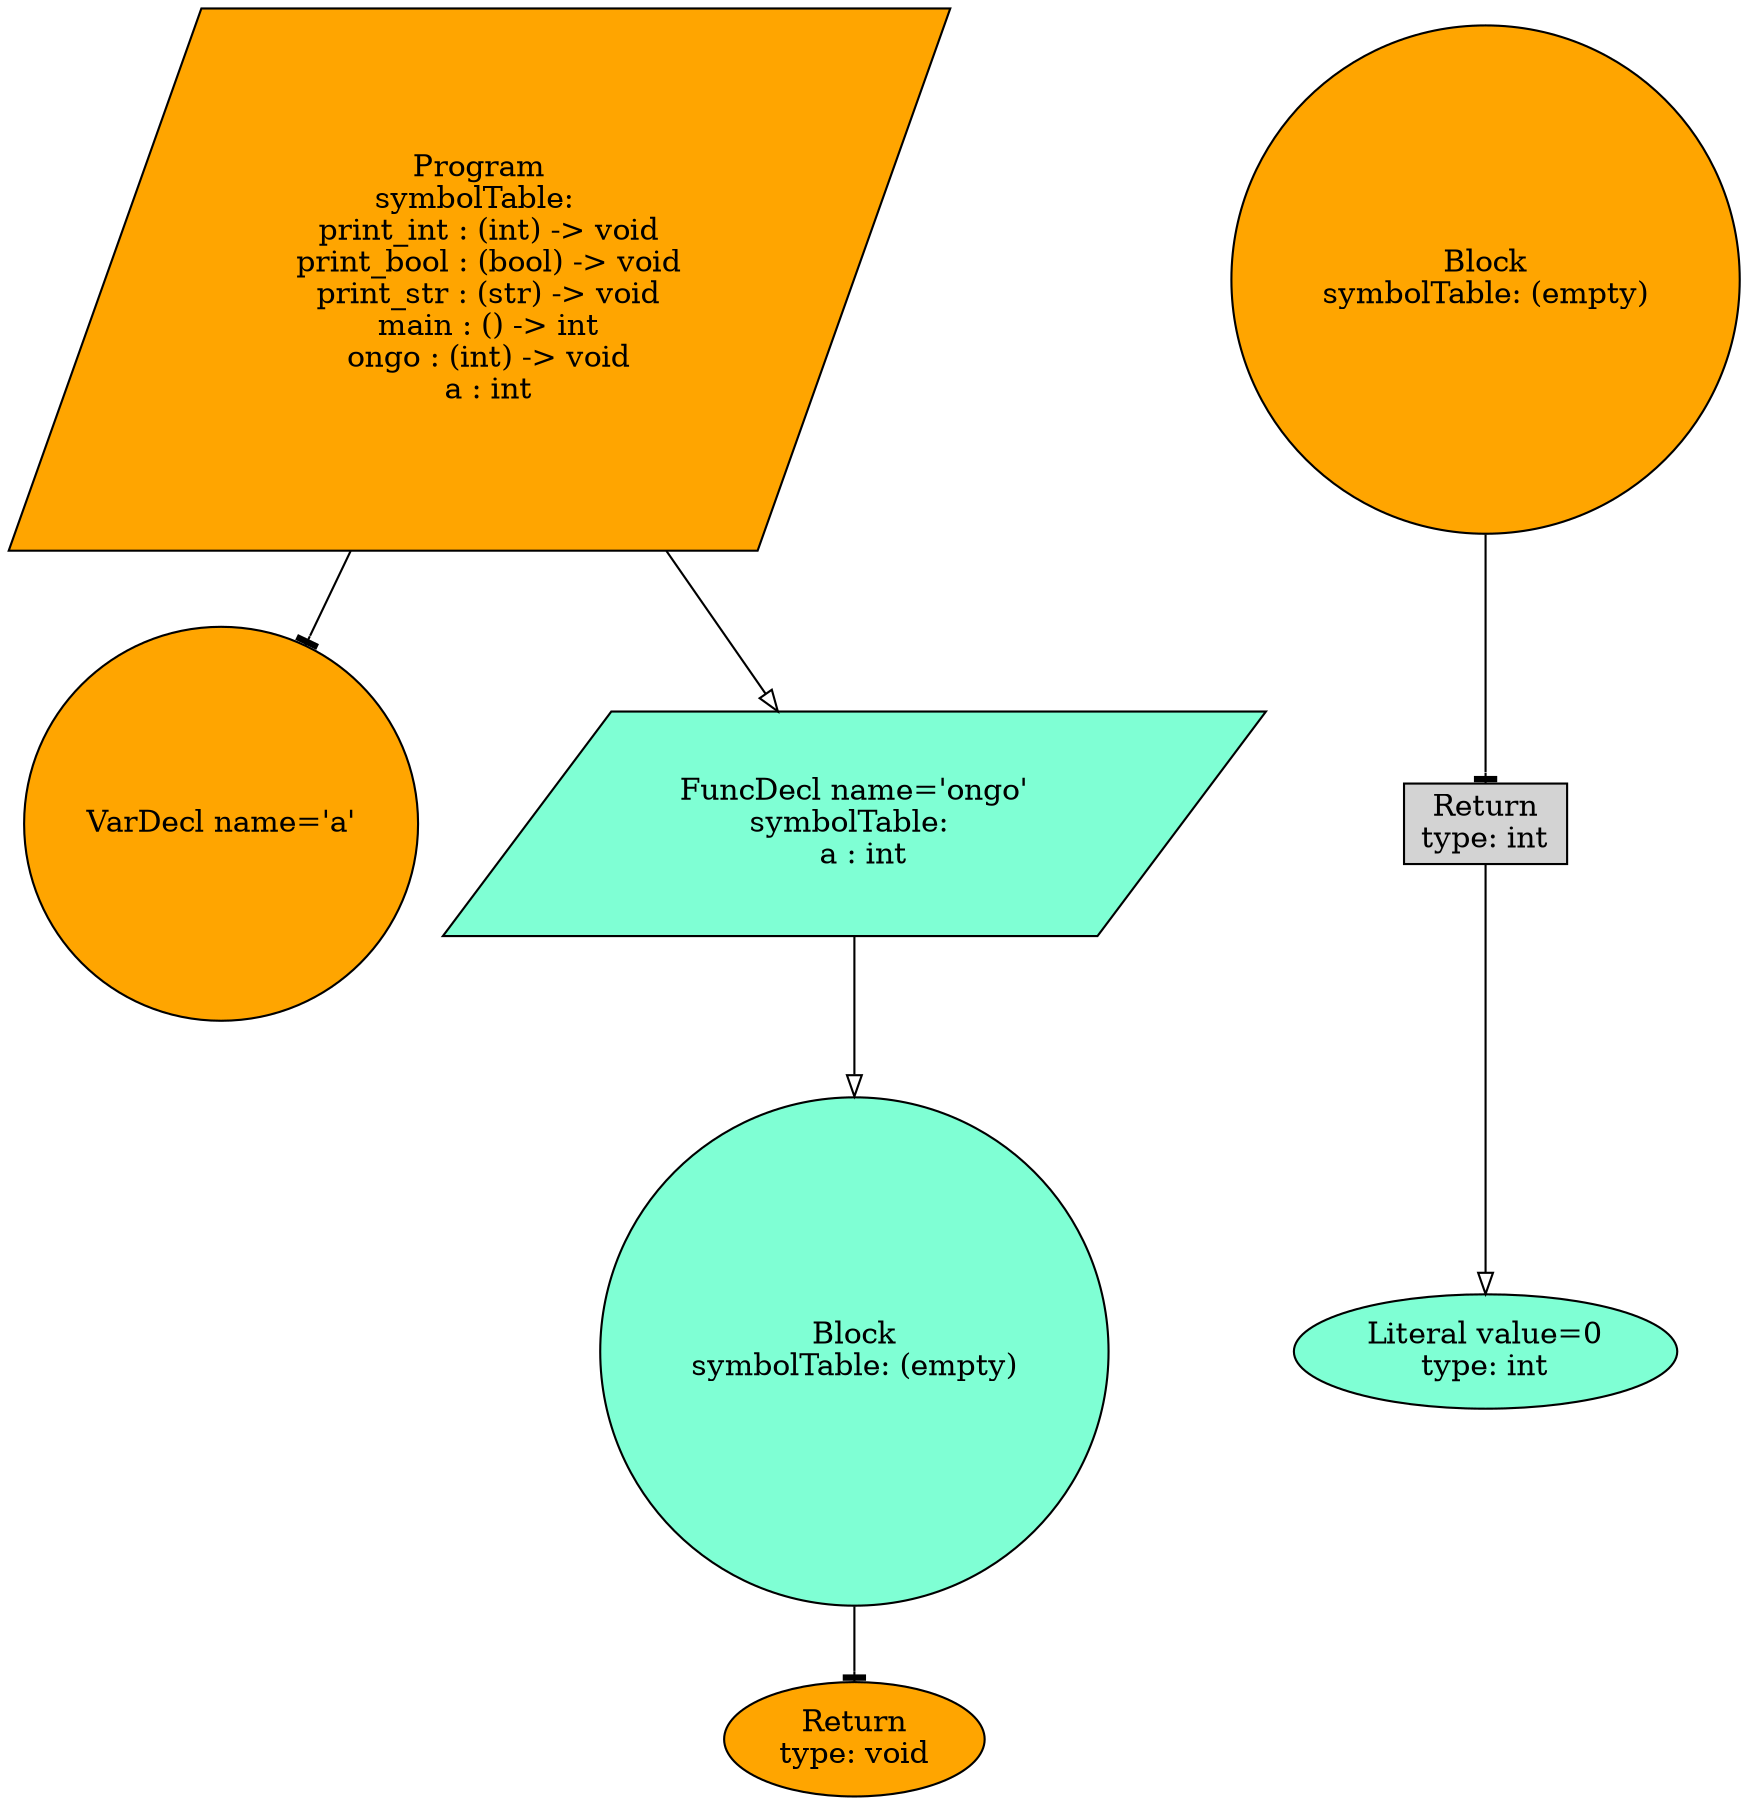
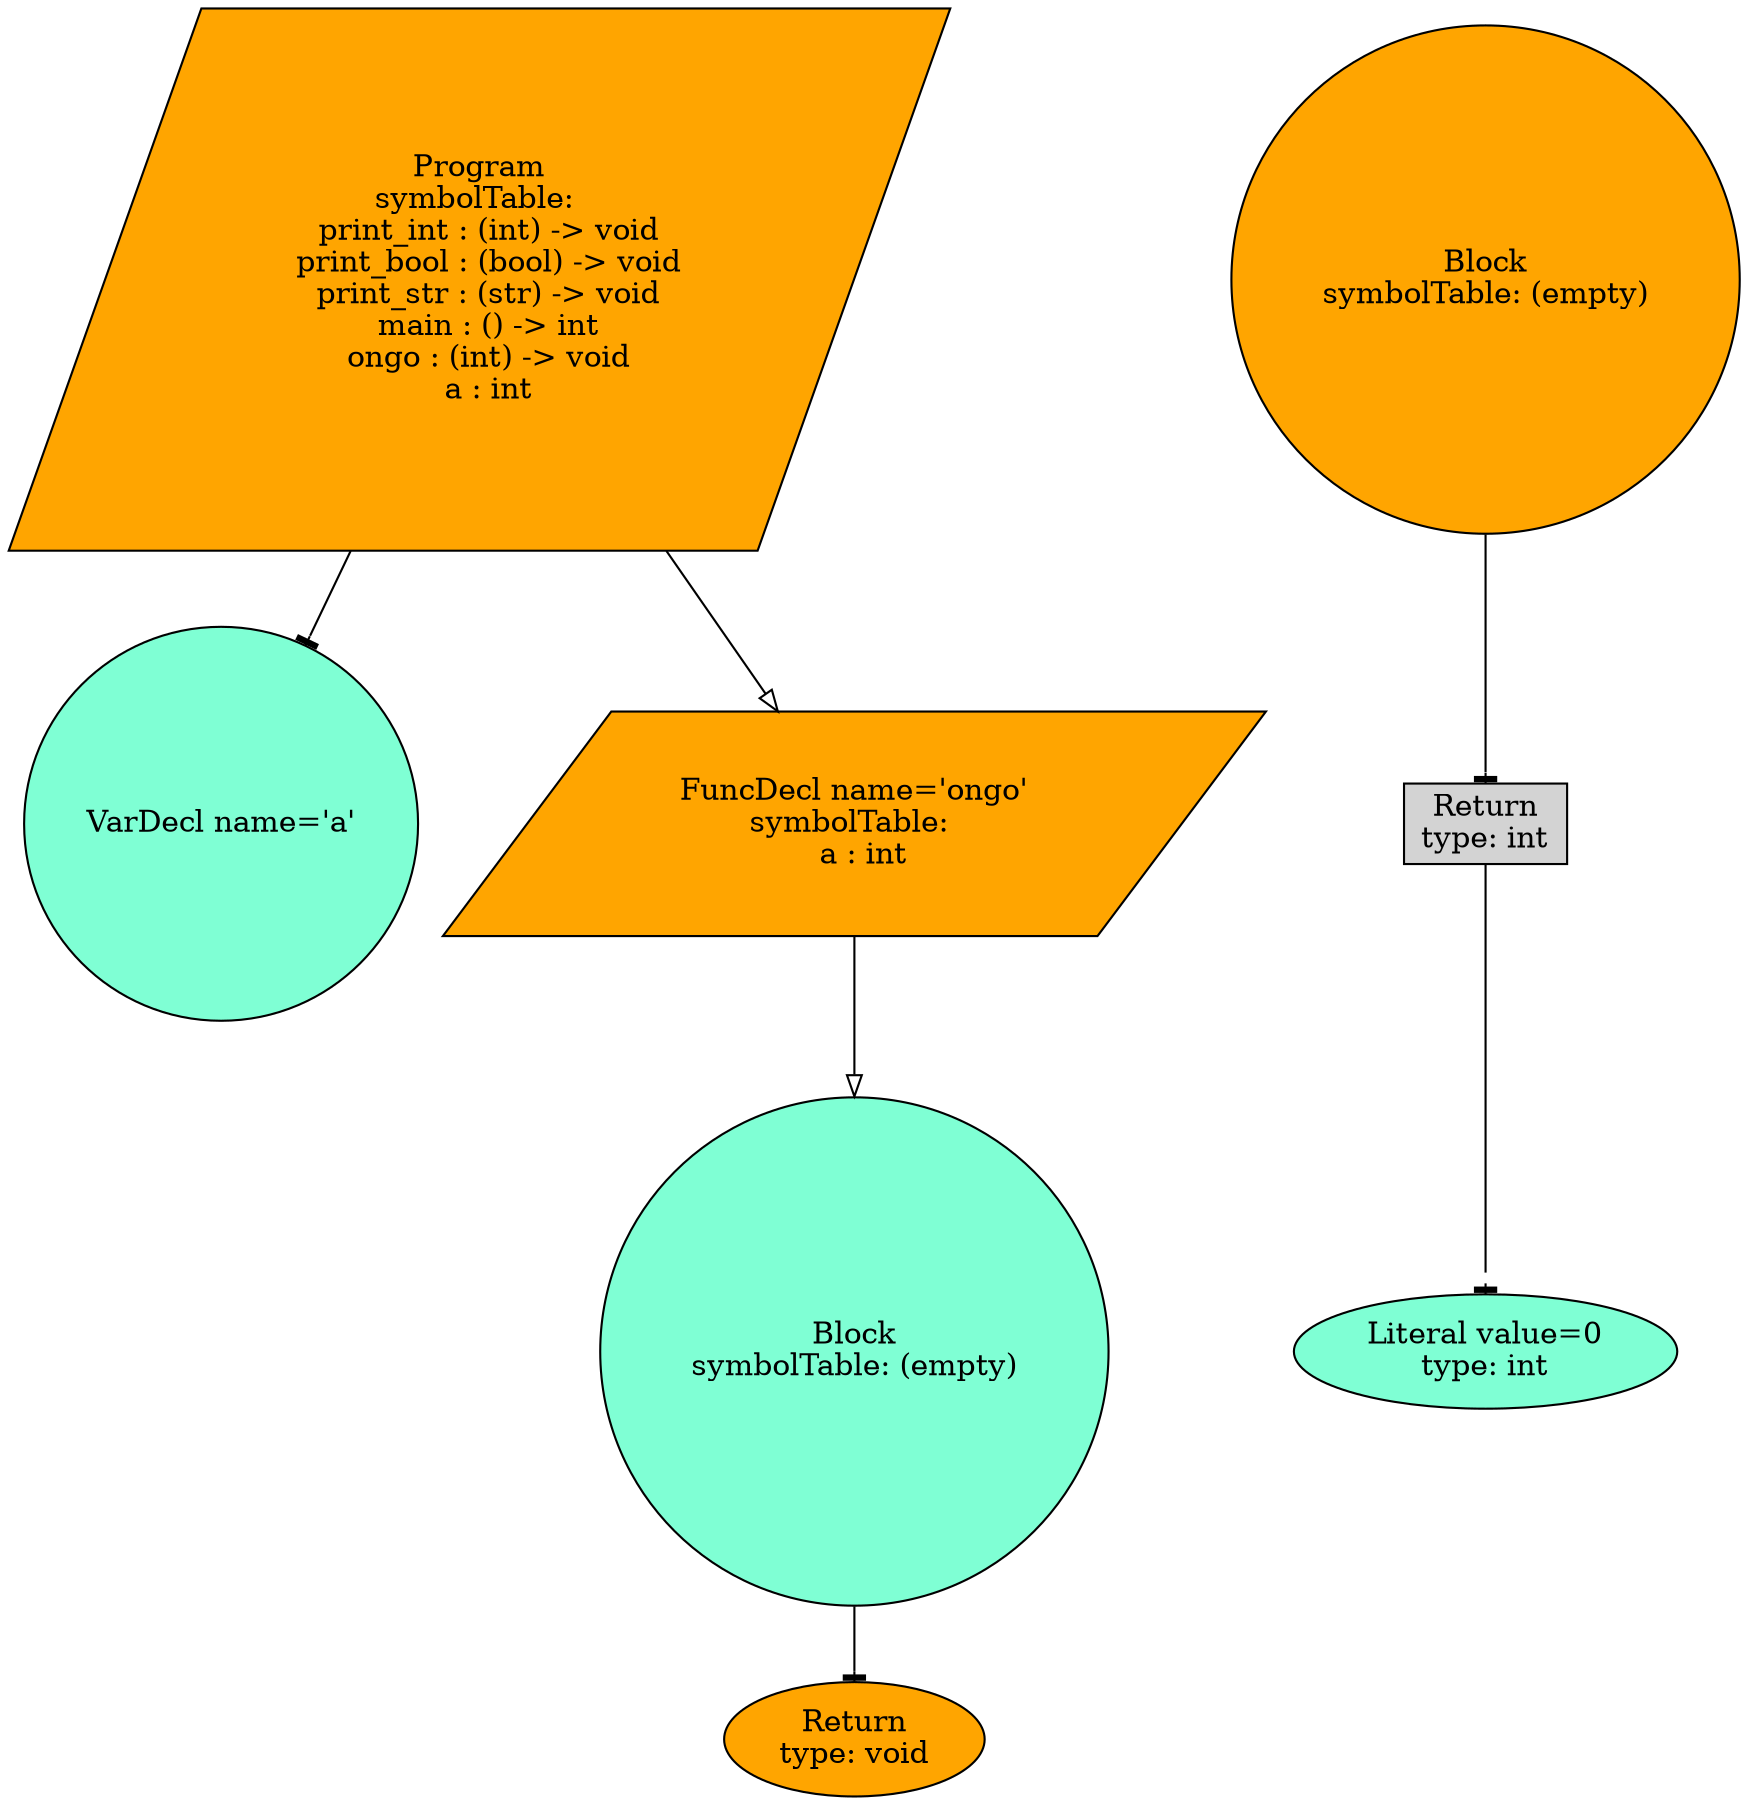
(221, 824) -> (221, 824)
(854, 824) -> (854, 824)
(1486, 1068) -> (1486, 1068)
